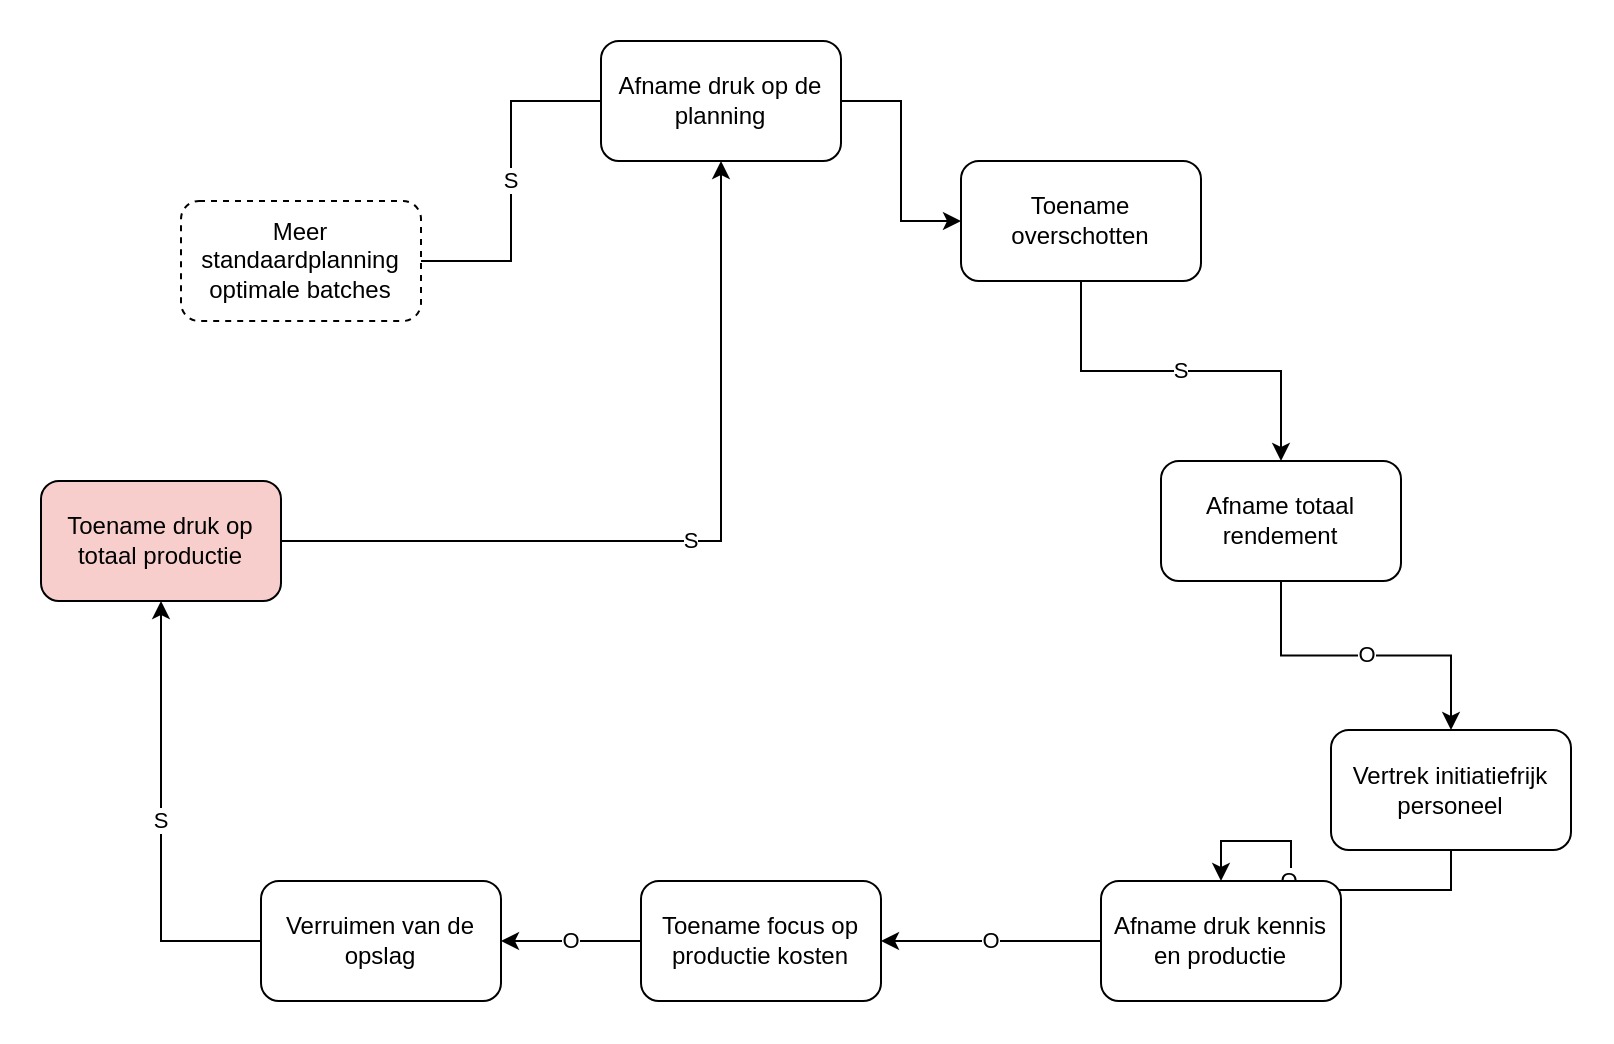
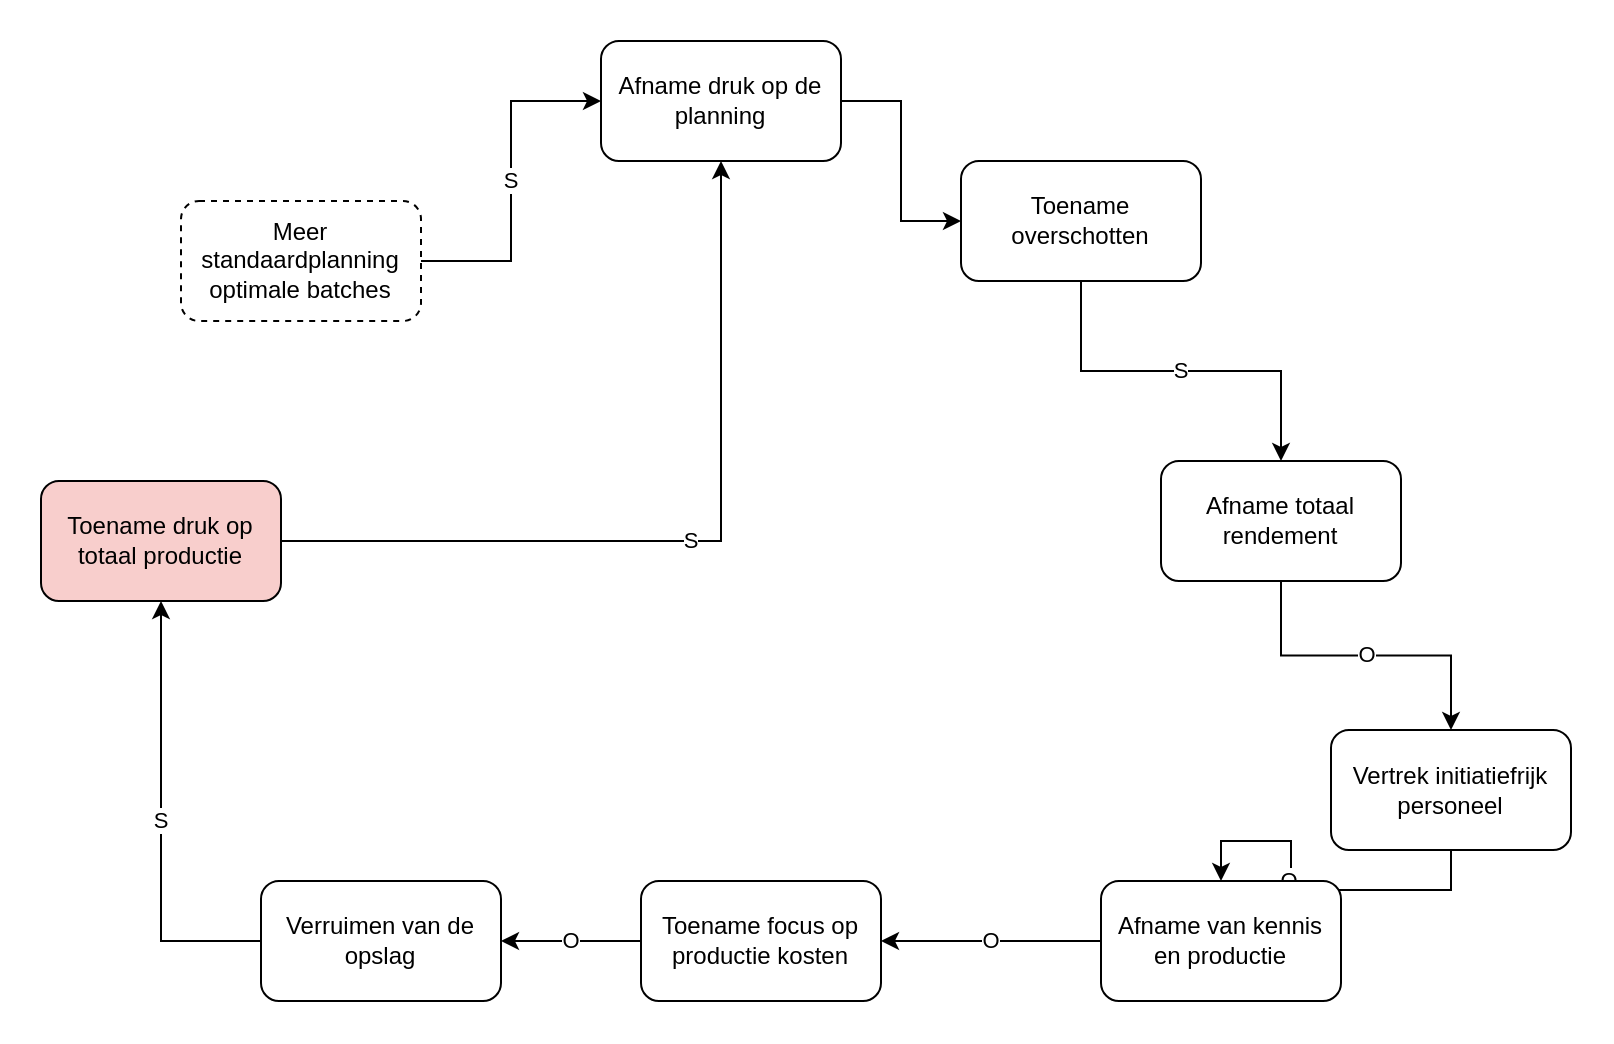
(591, 101) -> (586, 101)
(1221, 941) -> (1221, 941)
